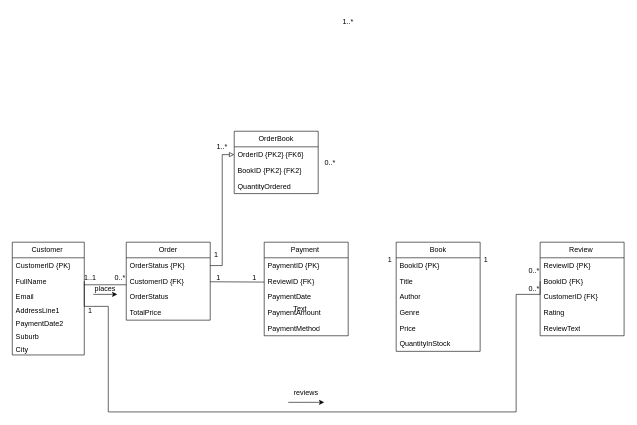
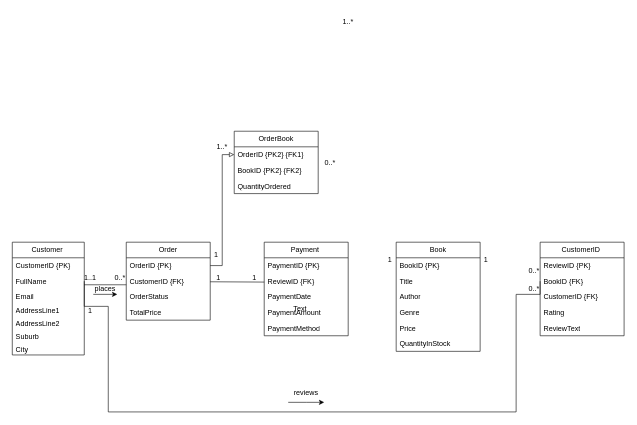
(274, 155) -> (274, 155)
(582, 250) -> (582, 250)
(161, 266) -> (153, 266)
(40, 324) -> (39, 324)
